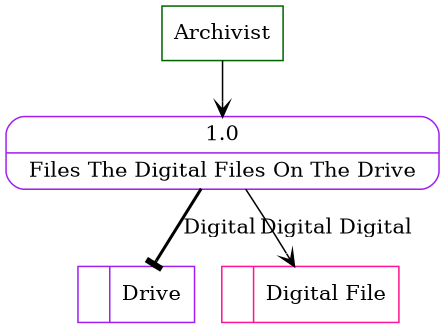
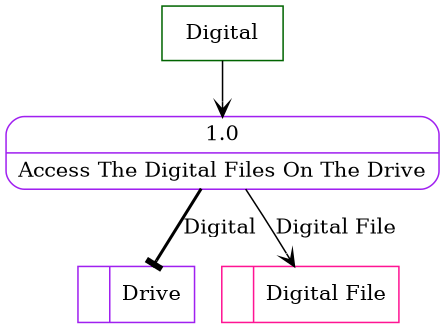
(223, 33) -> (223, 33)
(223, 170) -> (223, 170)
(336, 228) -> (336, 228)
